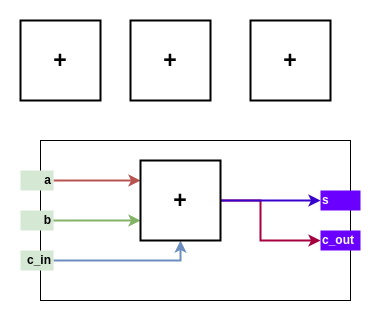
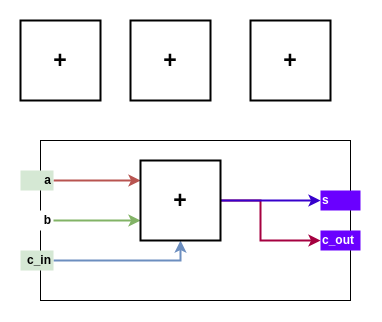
(37, 221) -> (37, 221)
